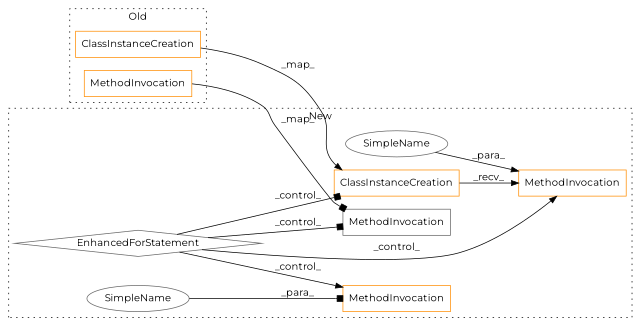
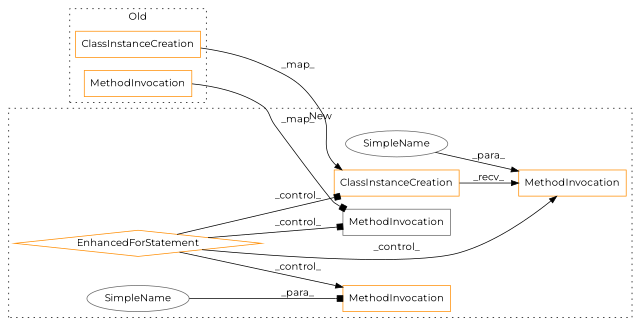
(138, 243) -> (138, 243)
